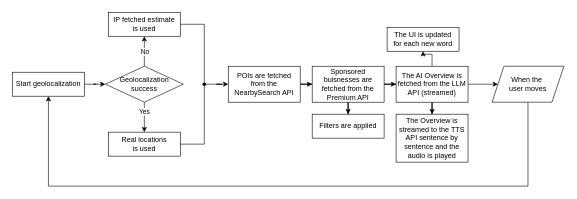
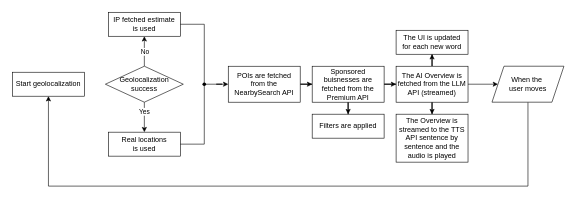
(423, 39) -> (432, 42)
(93, 84) -> none
